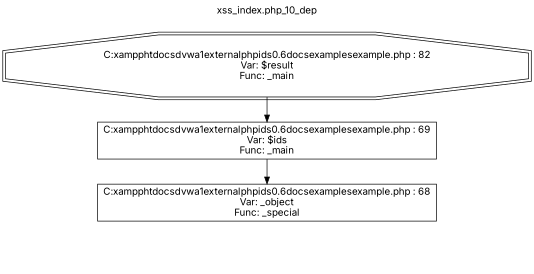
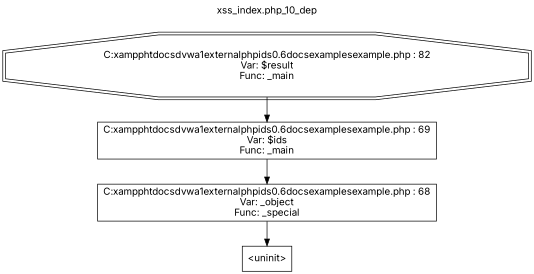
none -> (267, 259)
